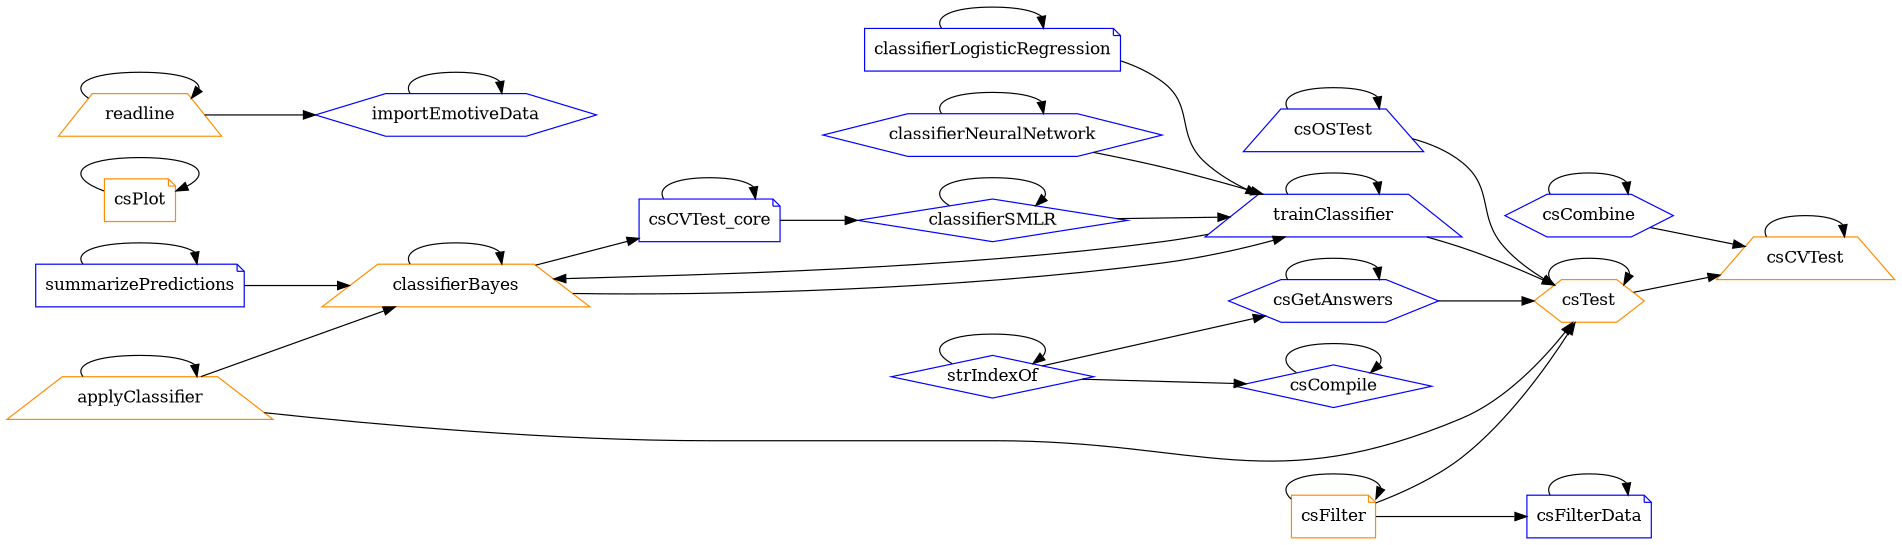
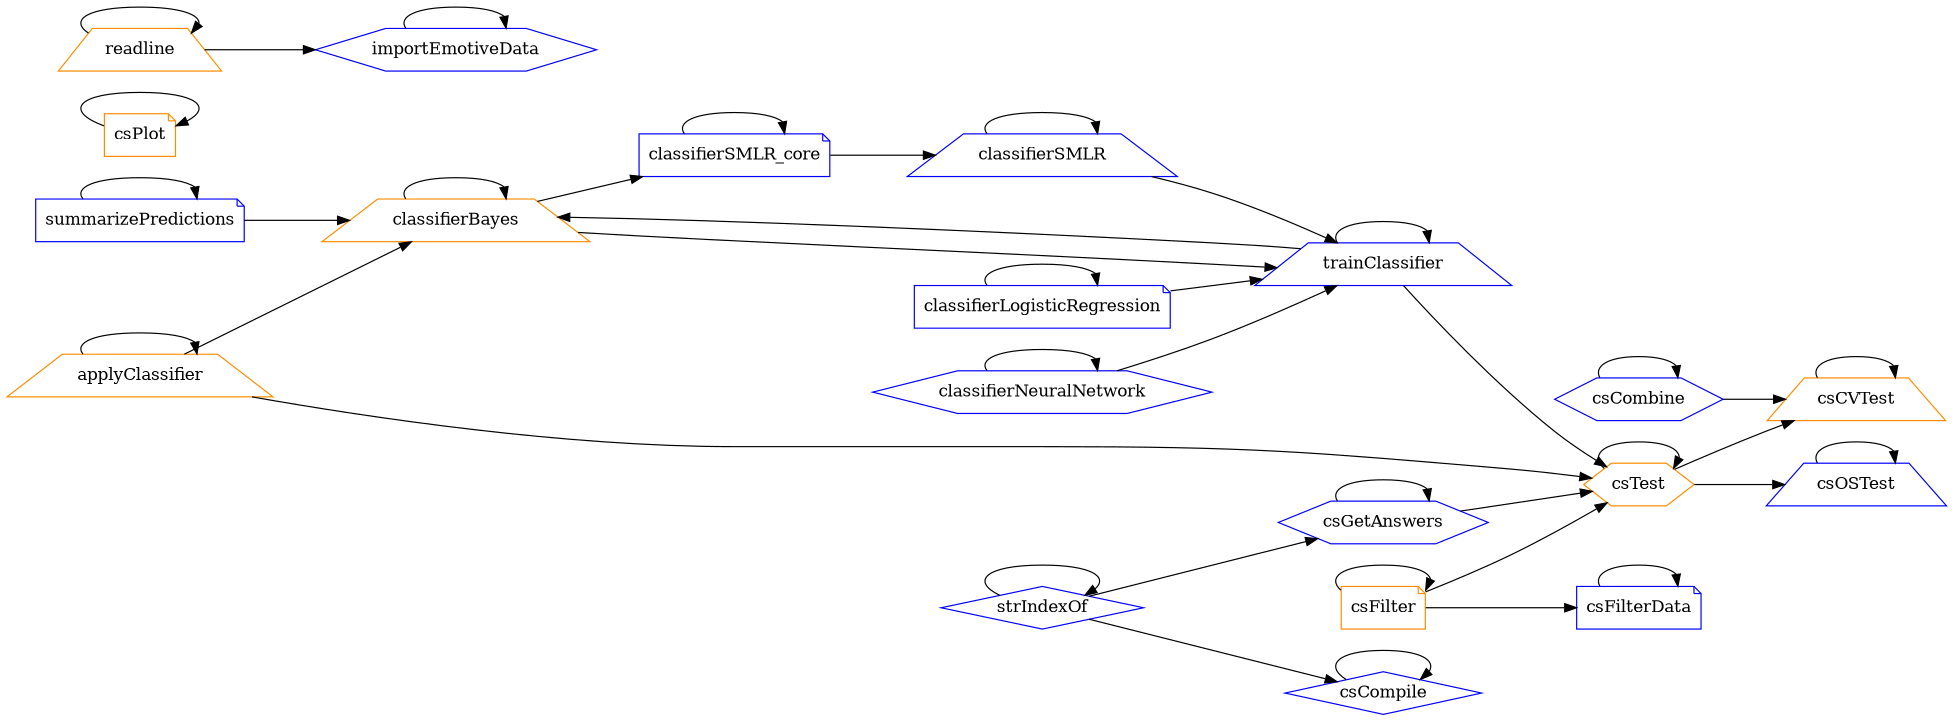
(1485, 201) -> (1734, 485)
(710, 220) -> (734, 155)
(993, 220) -> (1042, 155)
